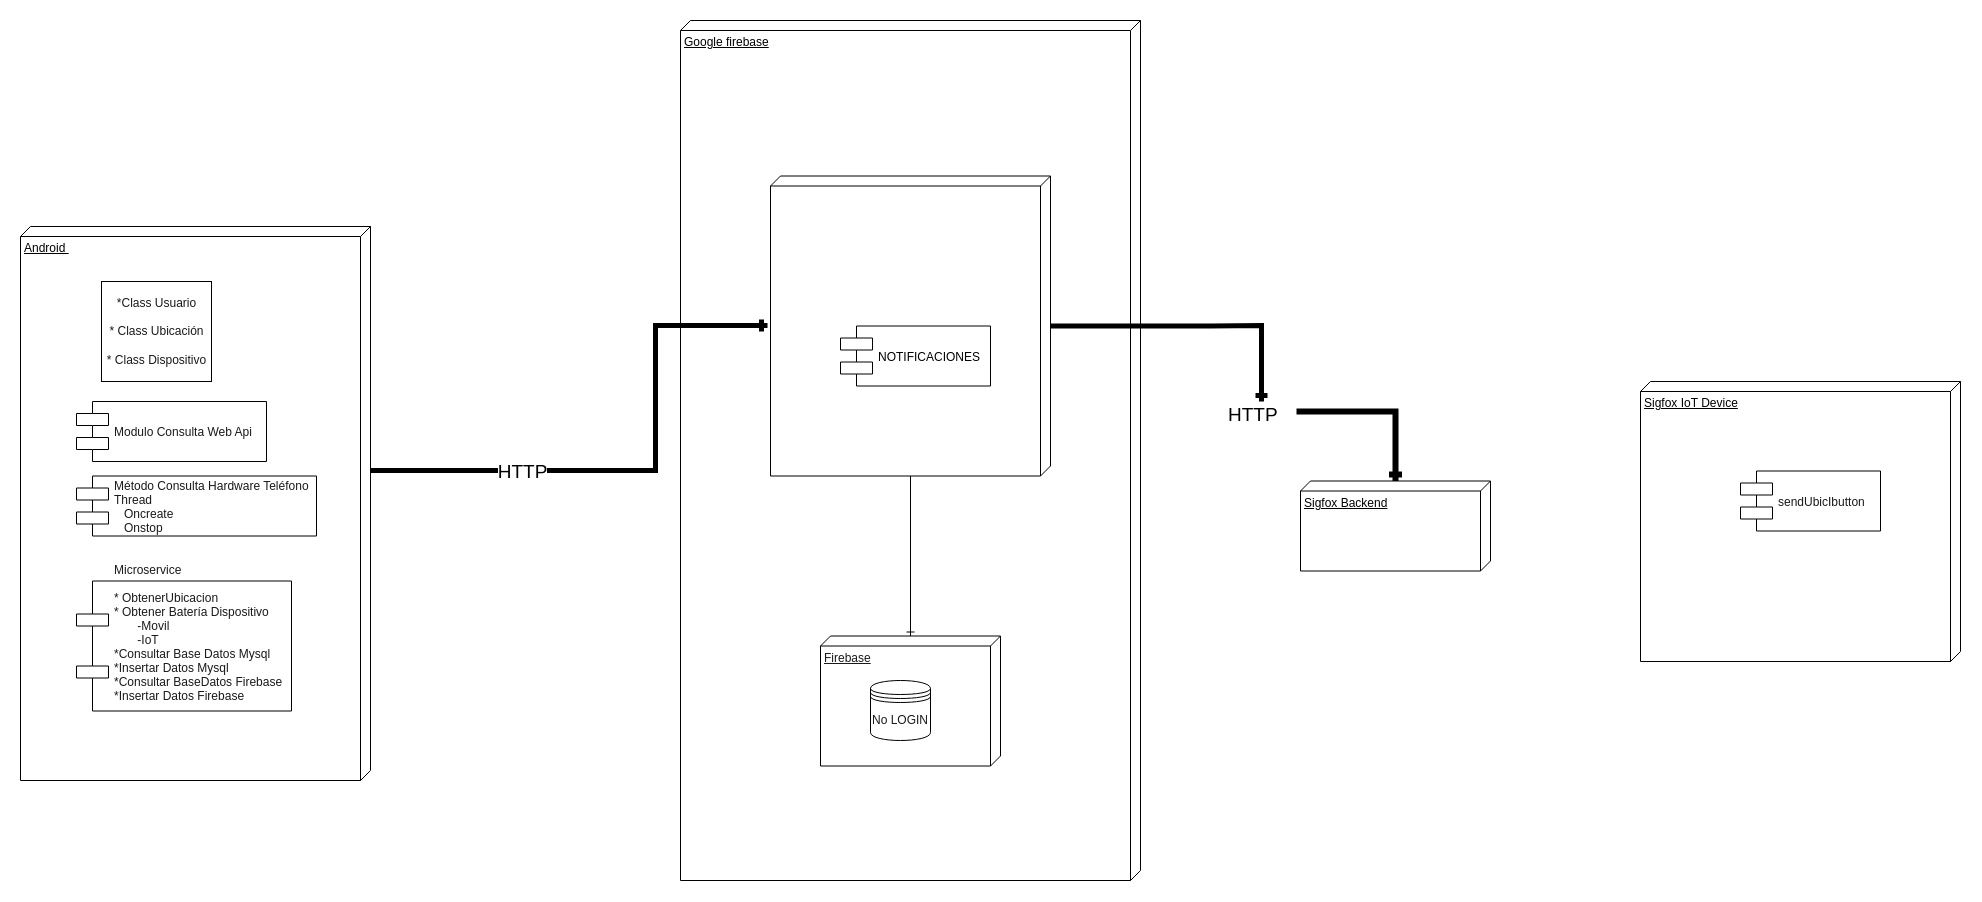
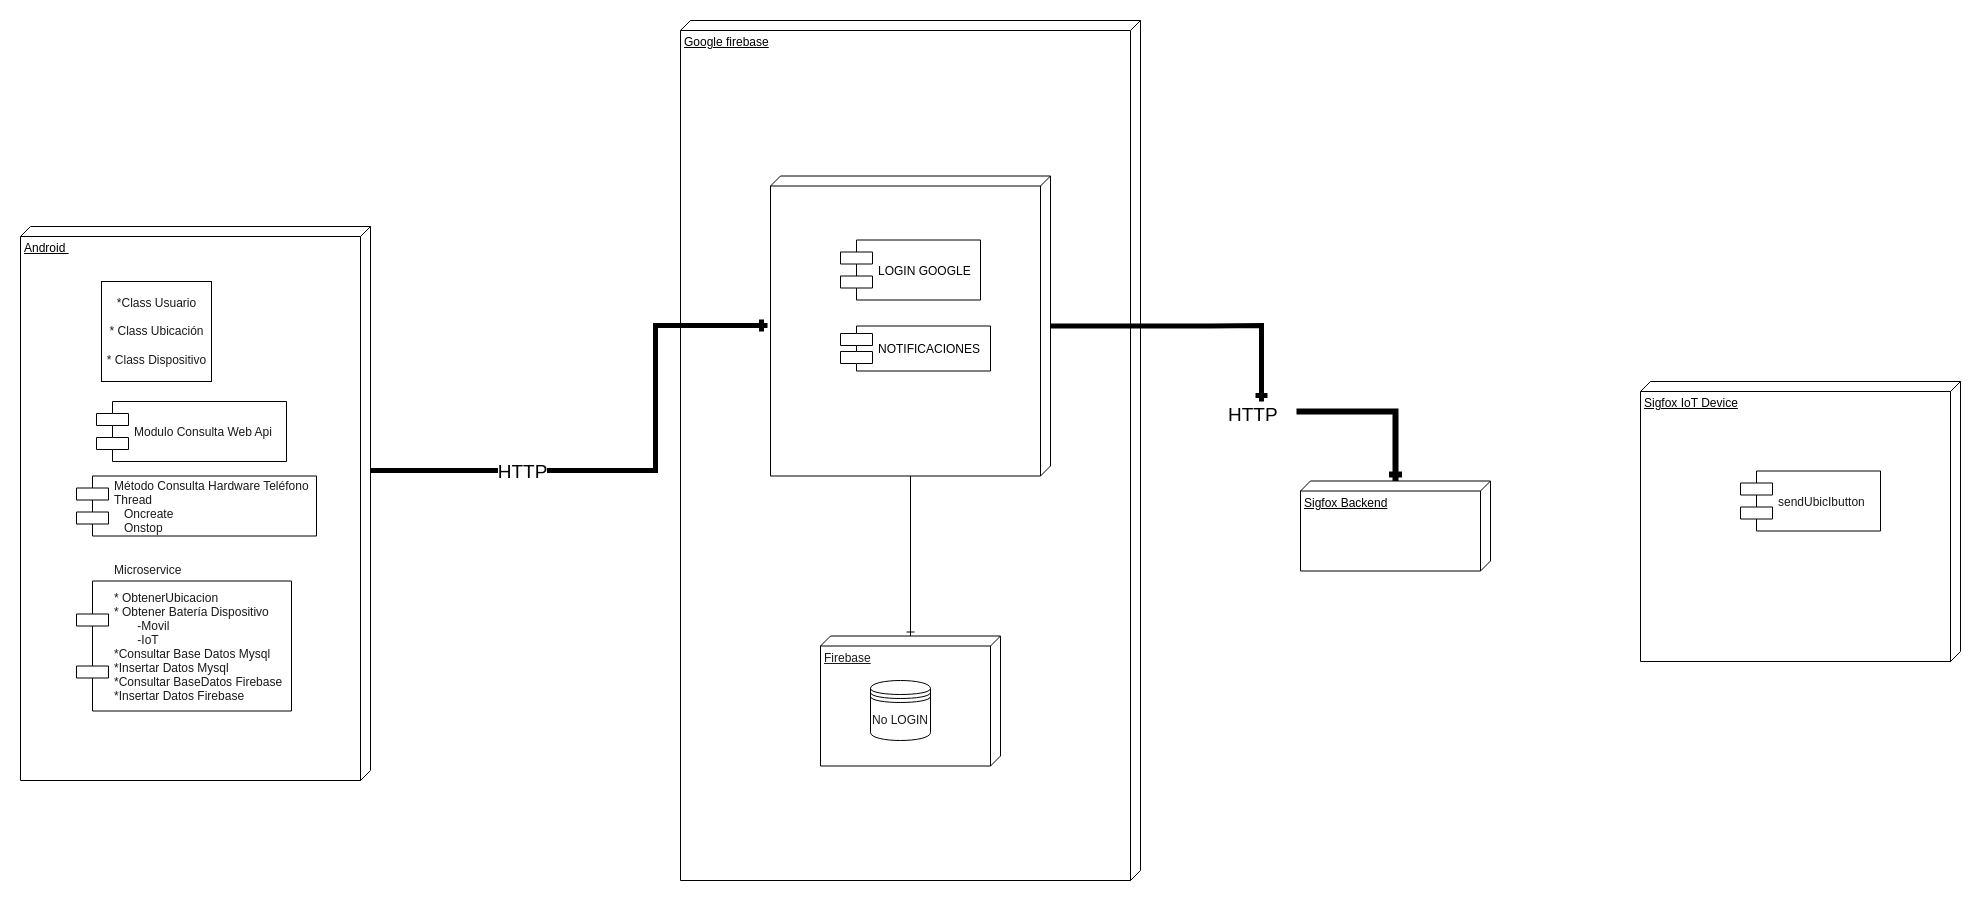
none -> (911, 270)
(916, 356) -> (916, 349)
(172, 432) -> (192, 432)
